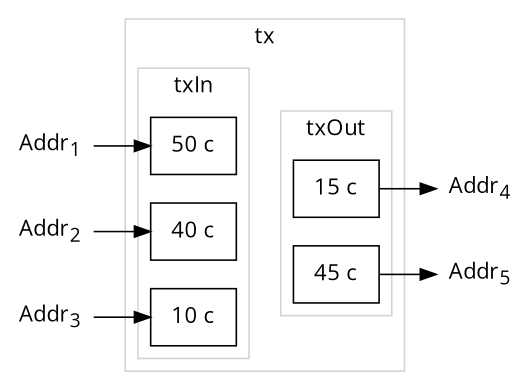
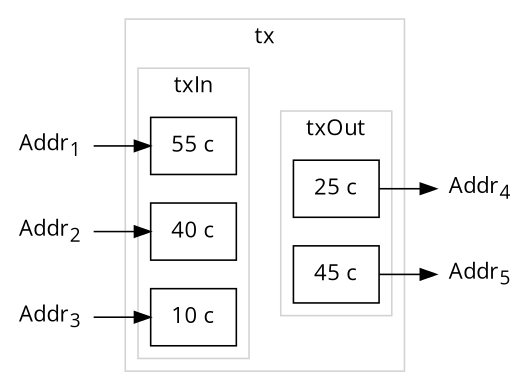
(194, 146) -> (194, 146)
(336, 189) -> (336, 189)
